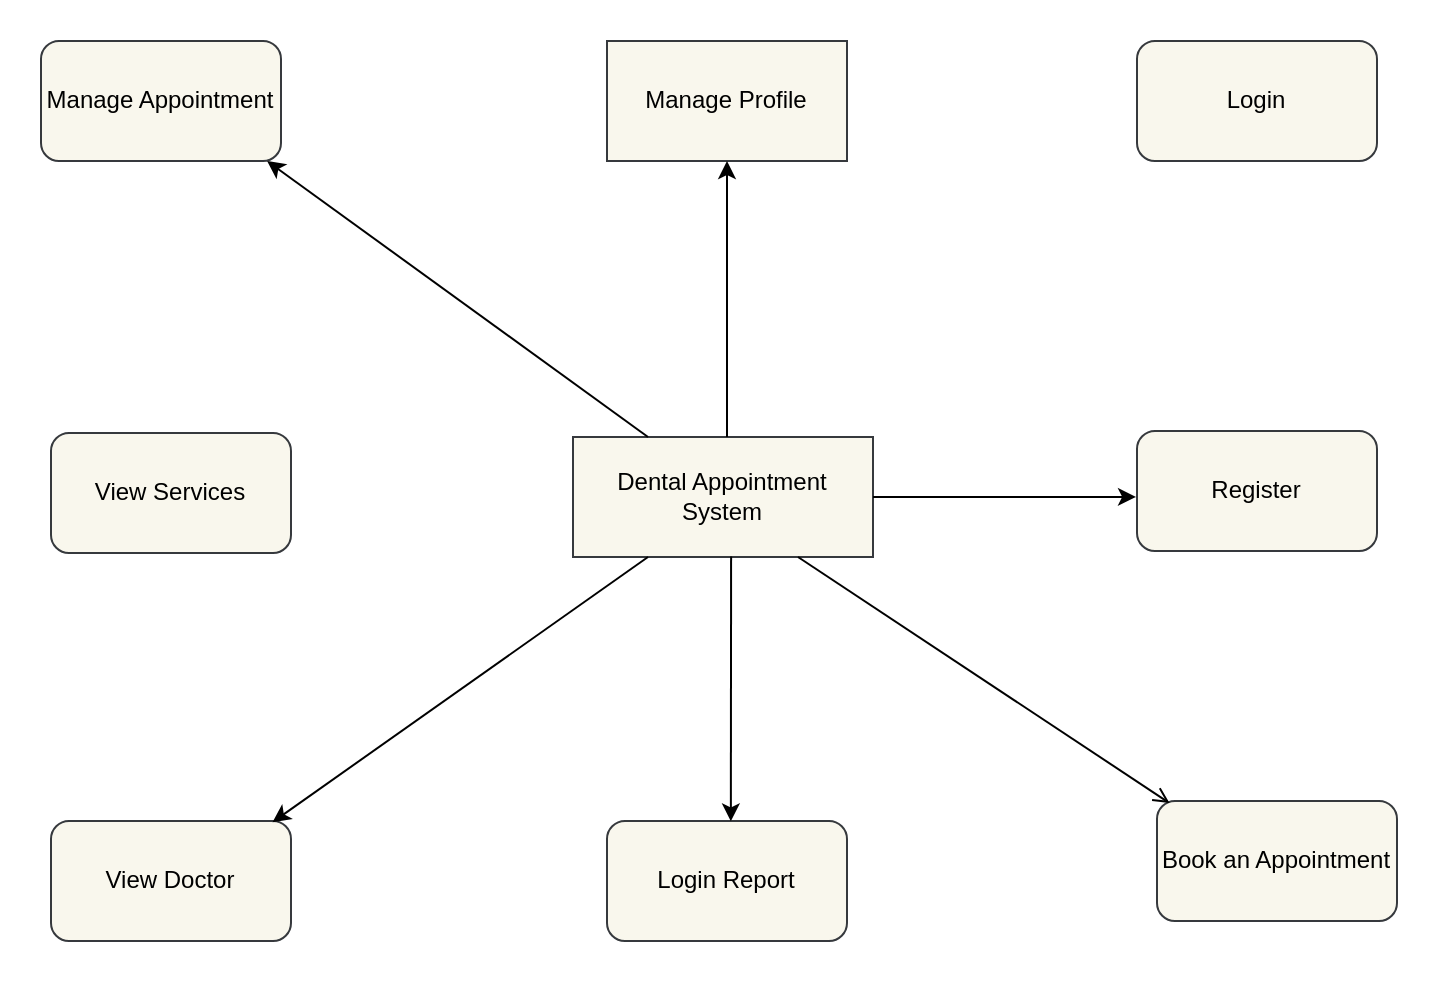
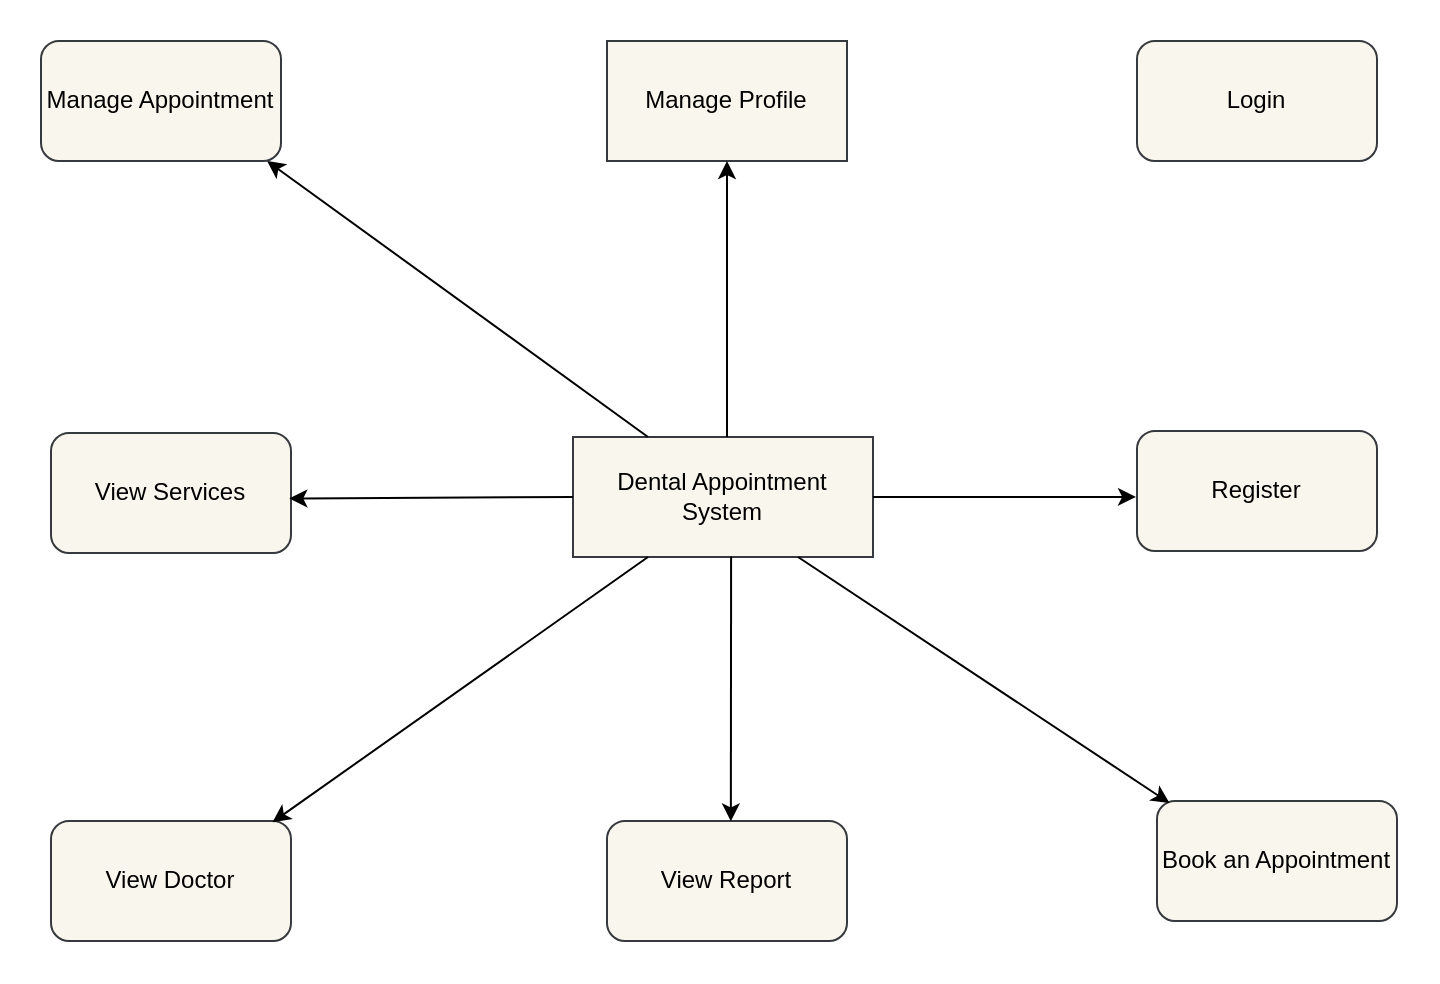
none -> (438, 498)
(1160, 797) -> (1157, 795)
(727, 881) -> (727, 881)
